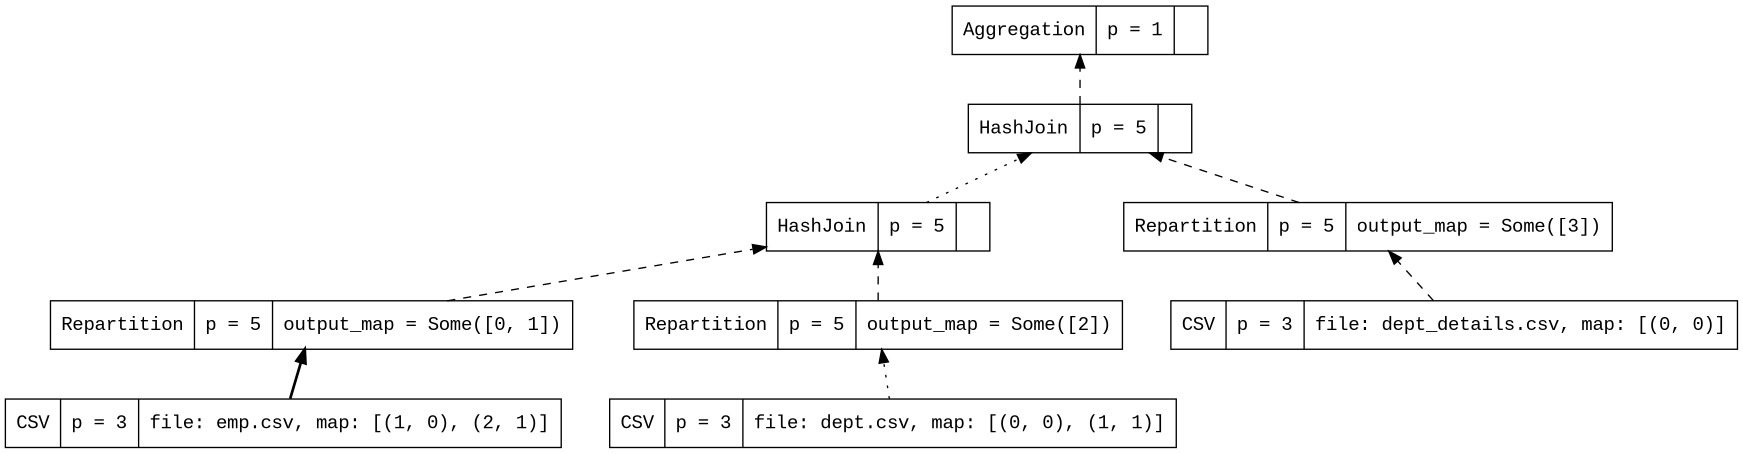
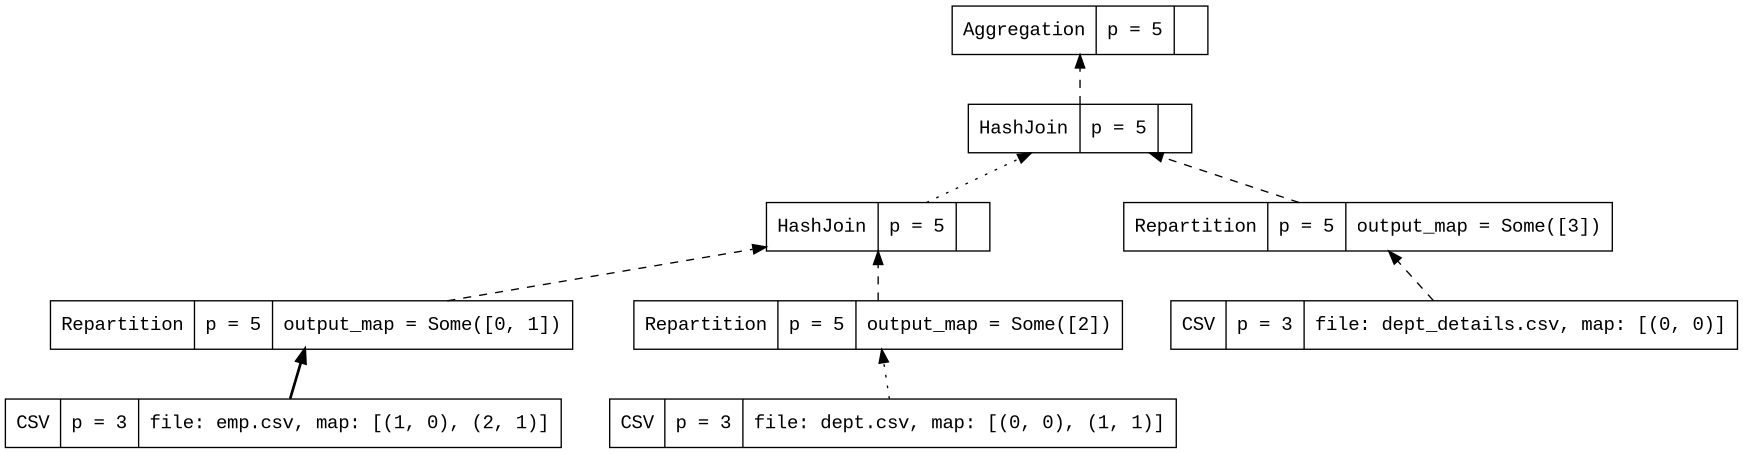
(1135, 30) -> (1135, 30)
